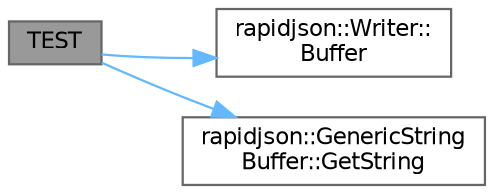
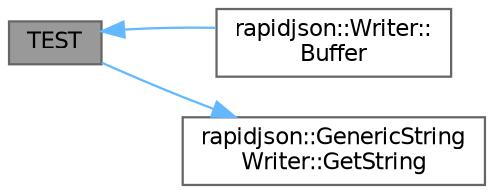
(147, 57) -> (170, 28)
(334, 151) -> (334, 151)
